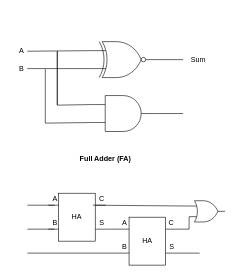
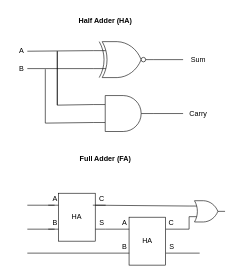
none -> (105, 21)
none -> (198, 114)
